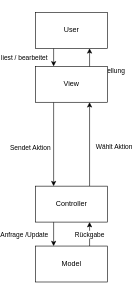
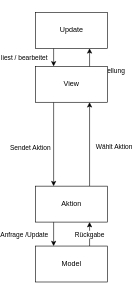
(72, 30) -> (72, 30)
(72, 204) -> (72, 204)
